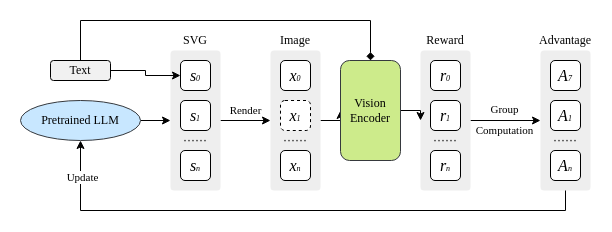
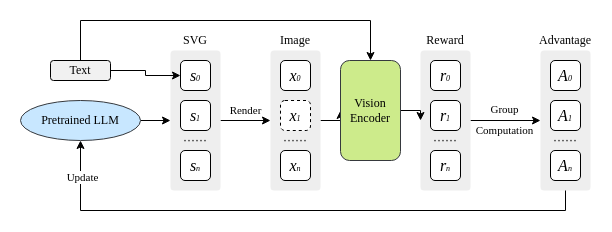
(371, 52) -> (371, 52)
(566, 76) -> (566, 76)
